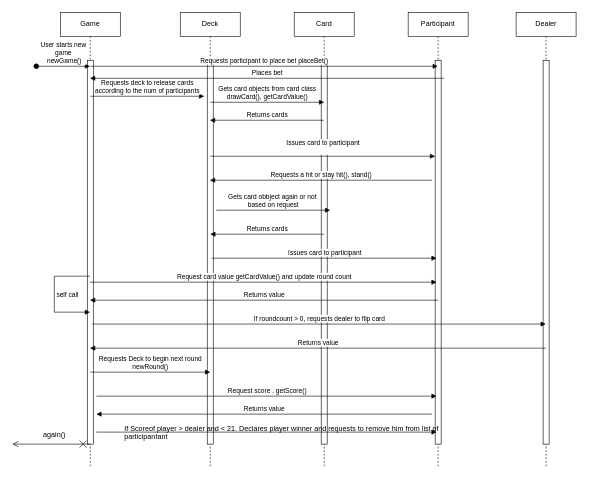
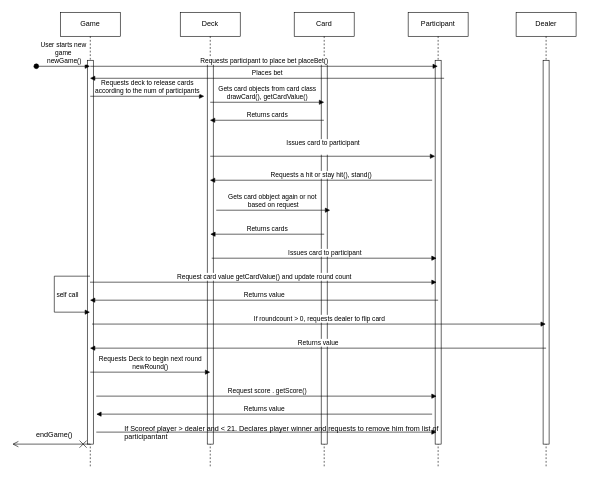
(55, 435) -> (55, 435)
